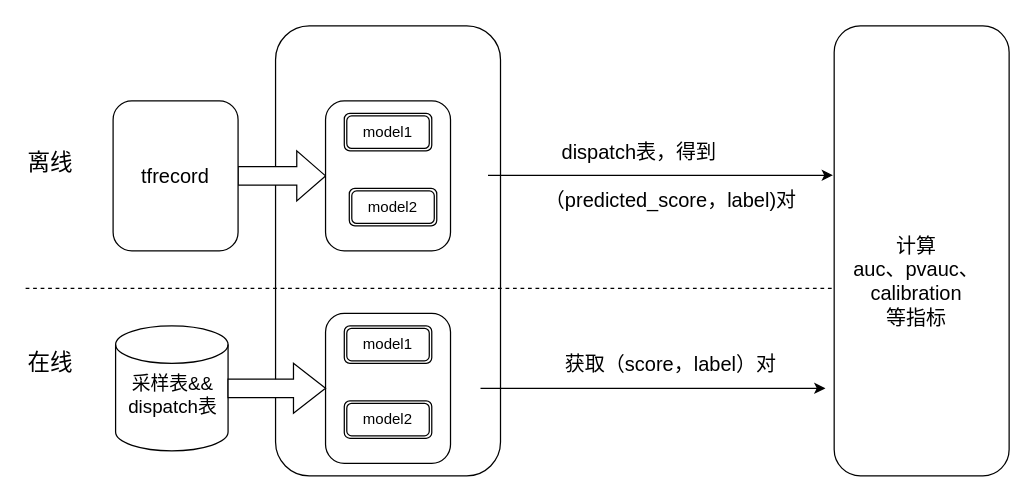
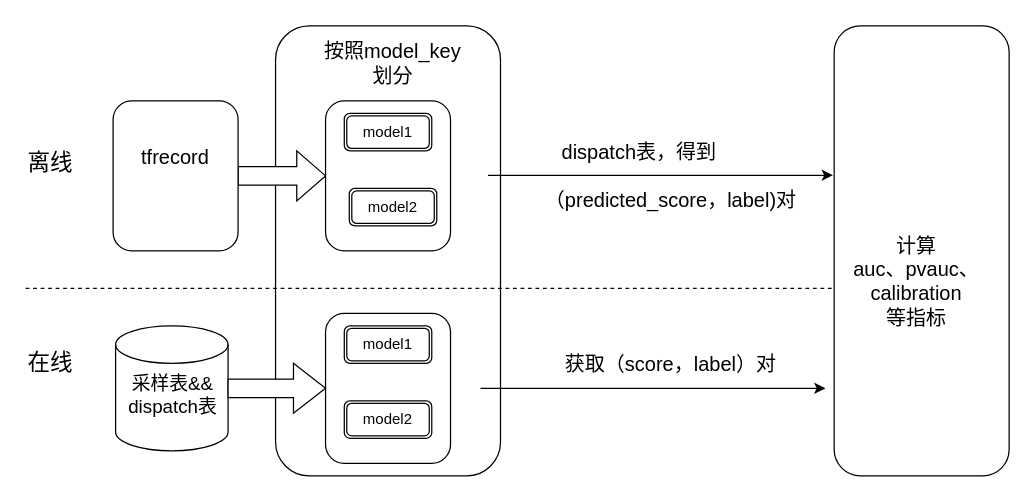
none -> (393, 63)
(176, 176) -> (176, 157)
